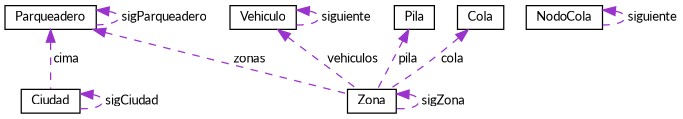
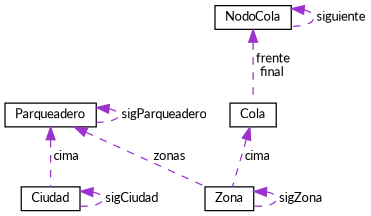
(263, 18) -> none
(414, 18) -> none
(451, 59) -> (256, 157)
none -> (253, 73)
